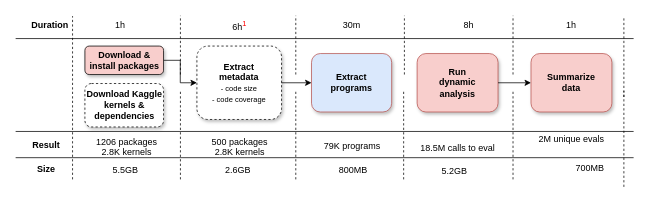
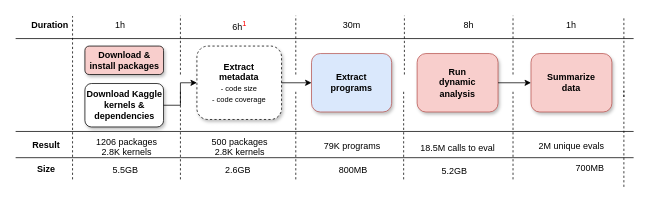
(171, 60) -> none
(124, 105) -> (124, 105)
none -> (171, 105)
(564, 138) -> (564, 145)
